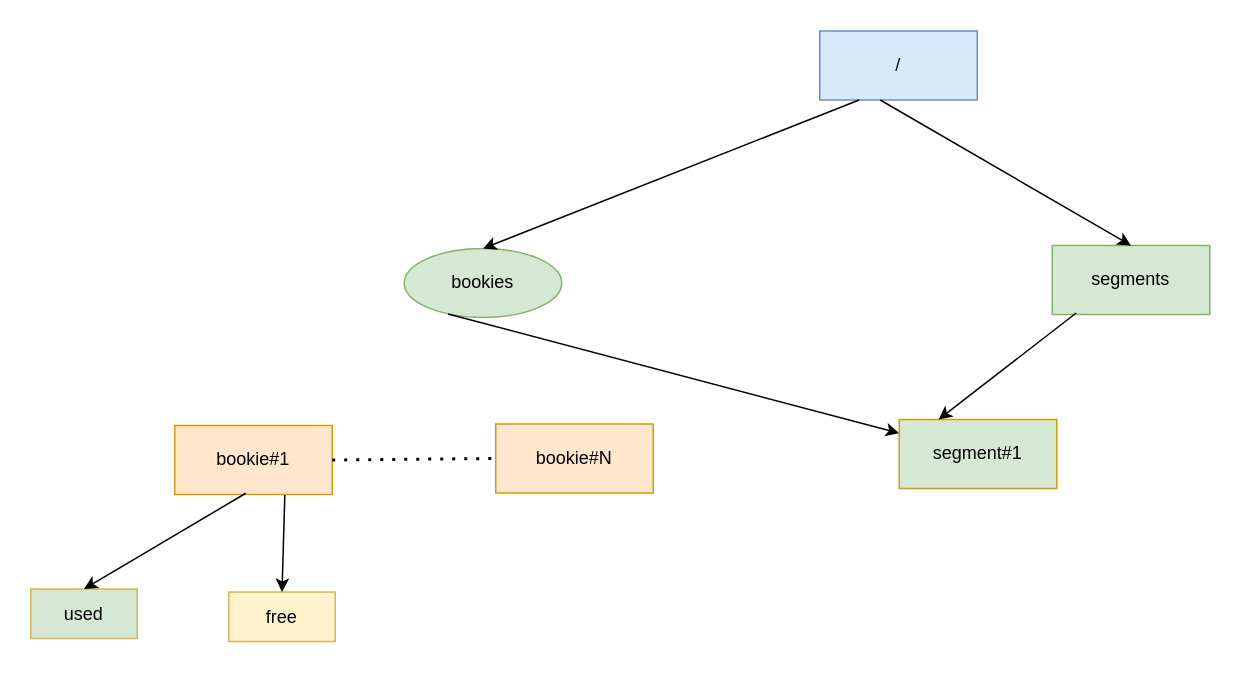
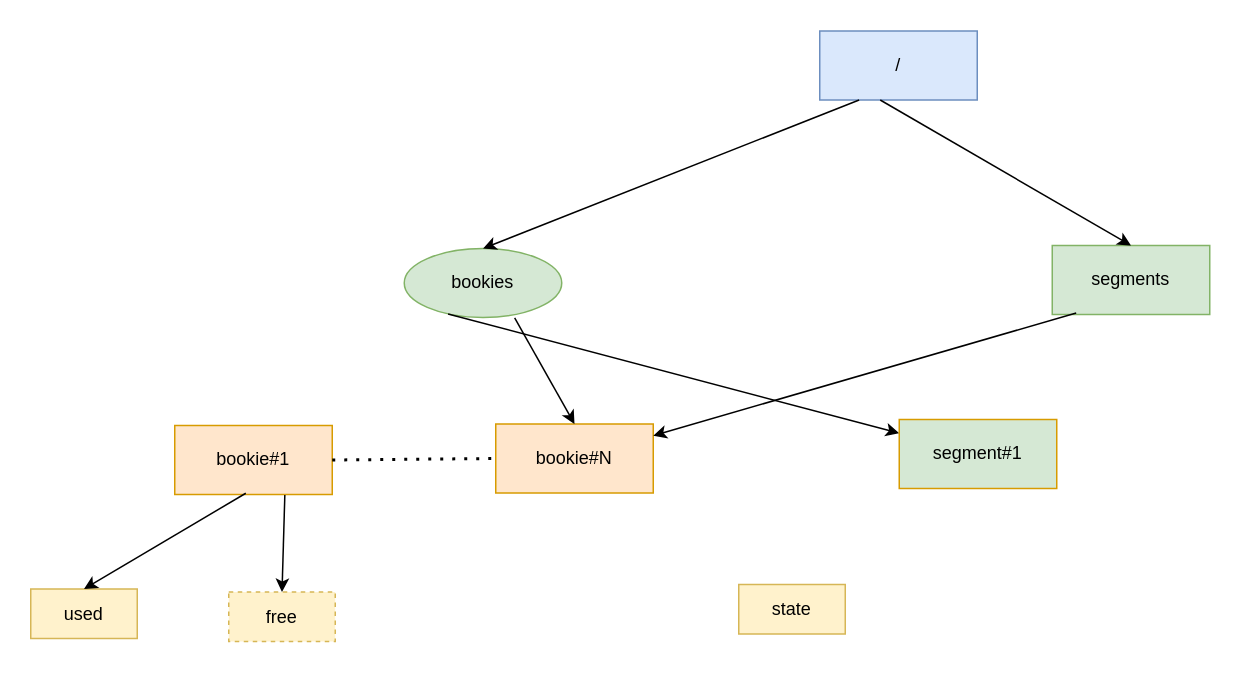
(1011, 363) -> (869, 373)
none -> (542, 367)
none -> (792, 609)
(84, 614) -> (84, 614)
(282, 617) -> (282, 617)
